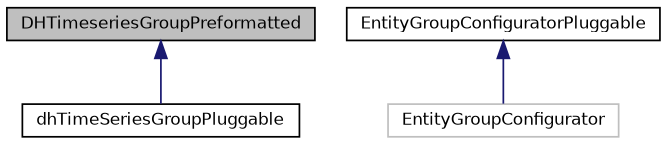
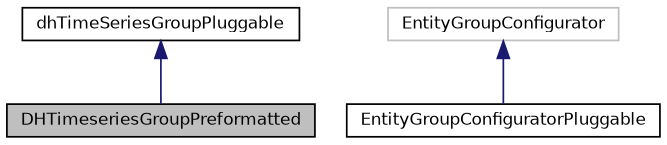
(161, 81) -> (161, 81)
(503, 81) -> (503, 81)
